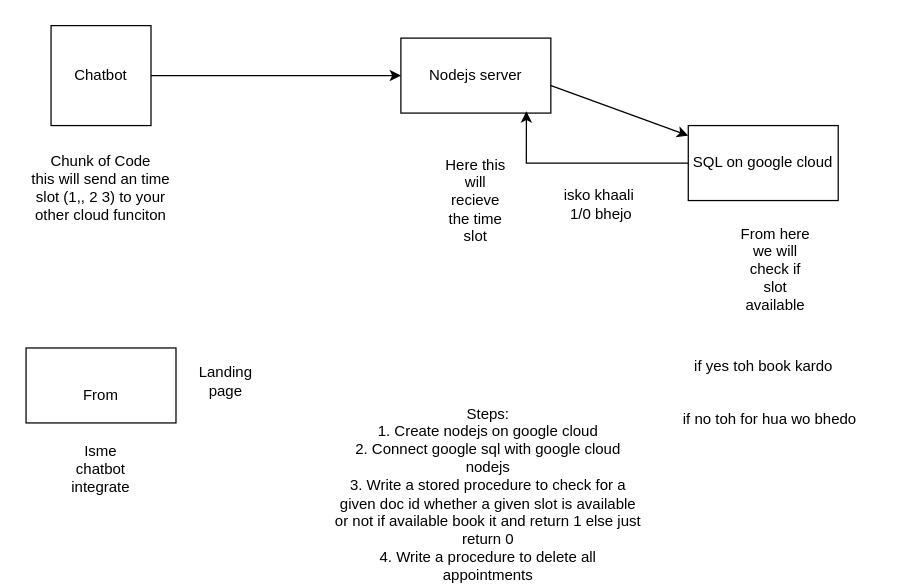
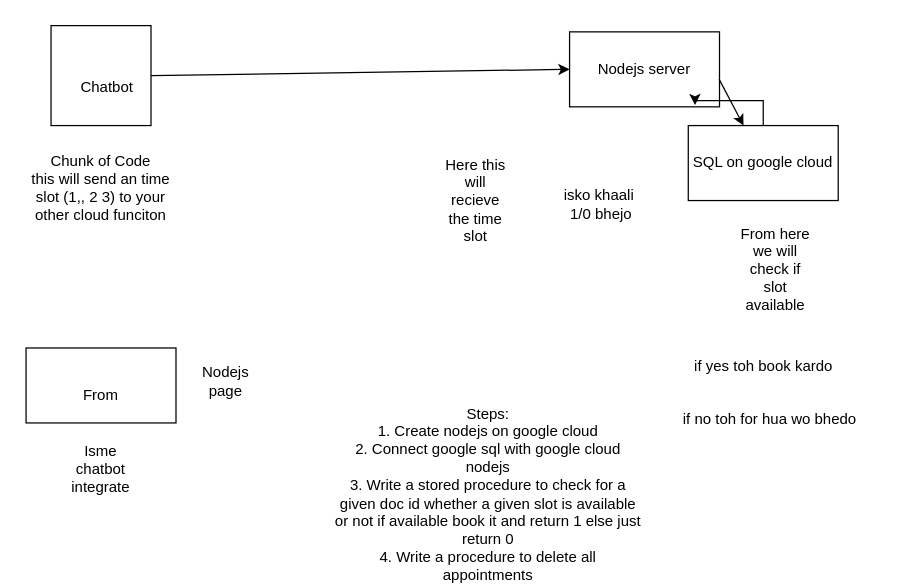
(101, 76) -> (107, 88)
(476, 76) -> (644, 69)
(226, 382) -> (226, 382)
